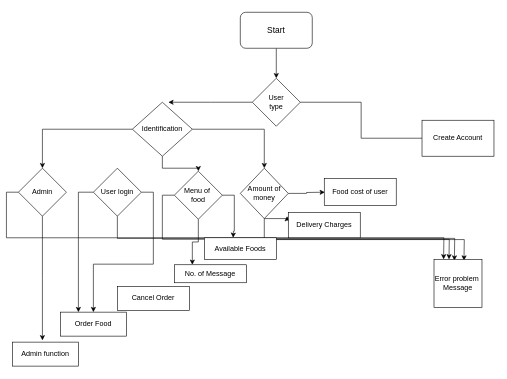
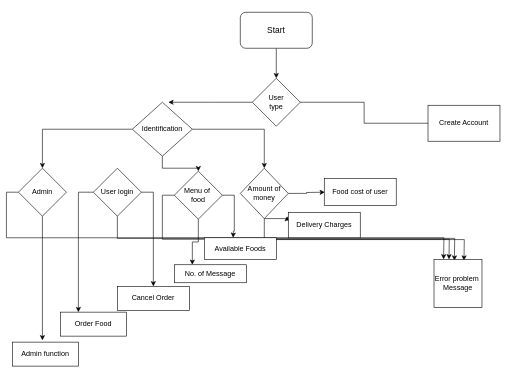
(458, 138) -> (464, 123)
(93, 285) -> (153, 273)
